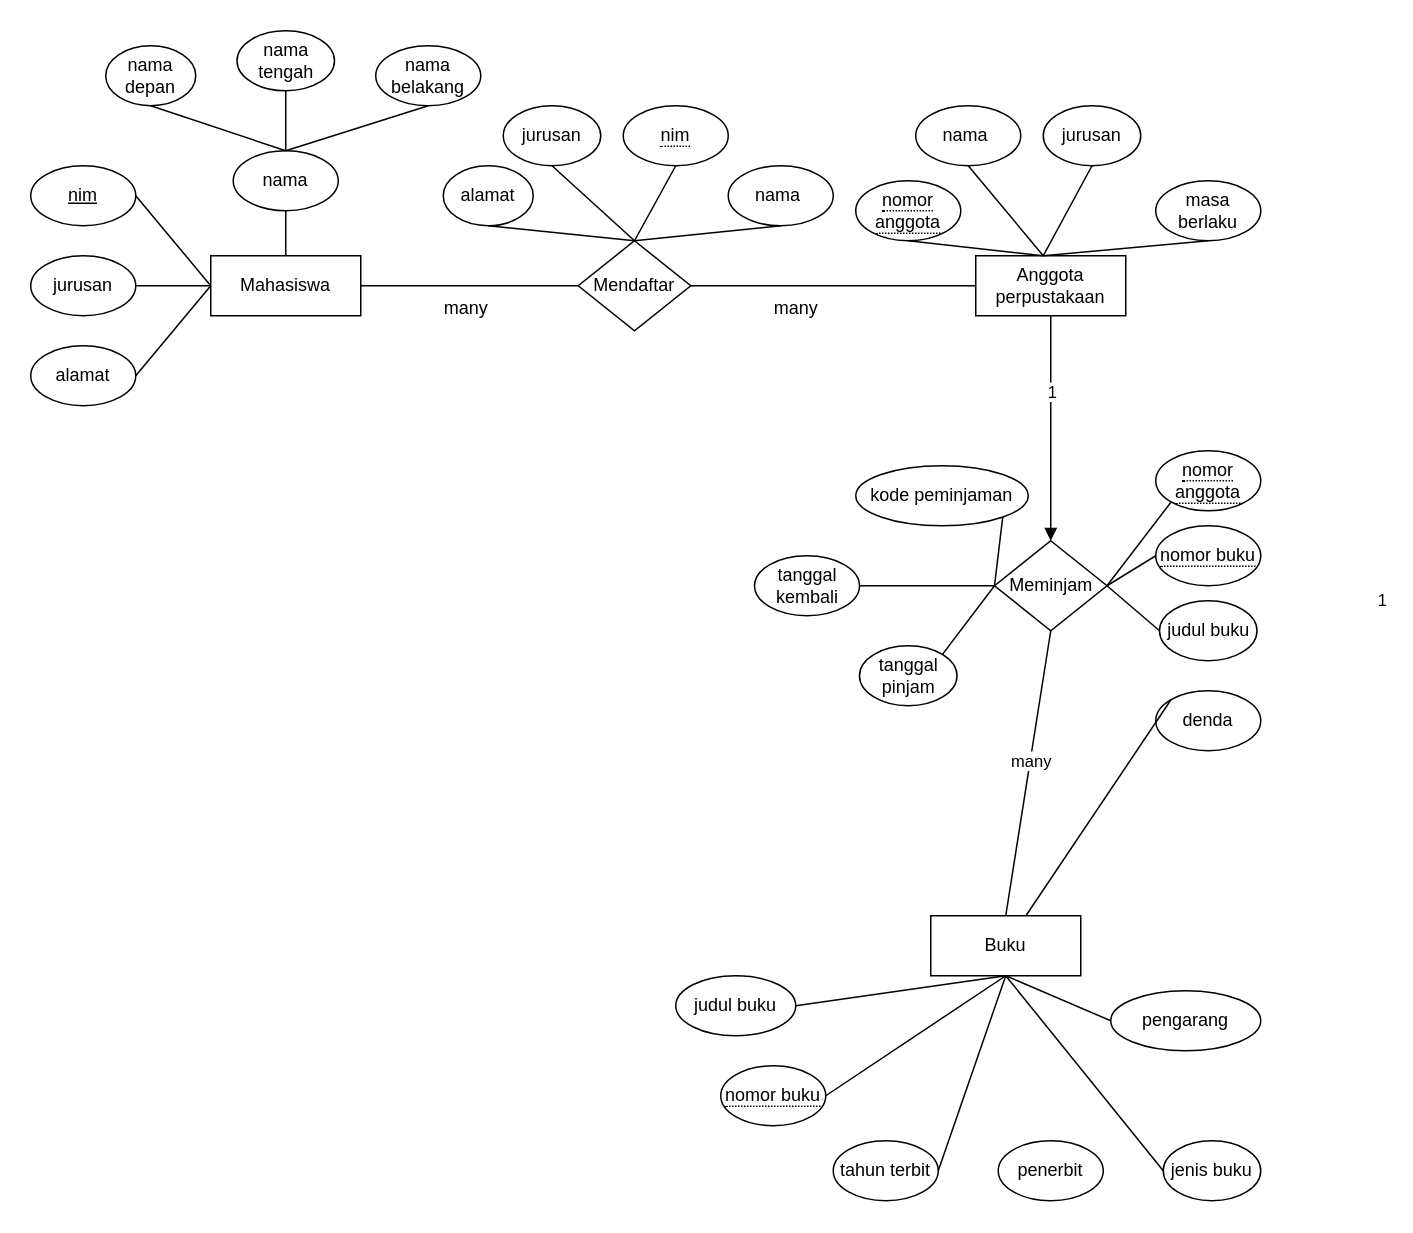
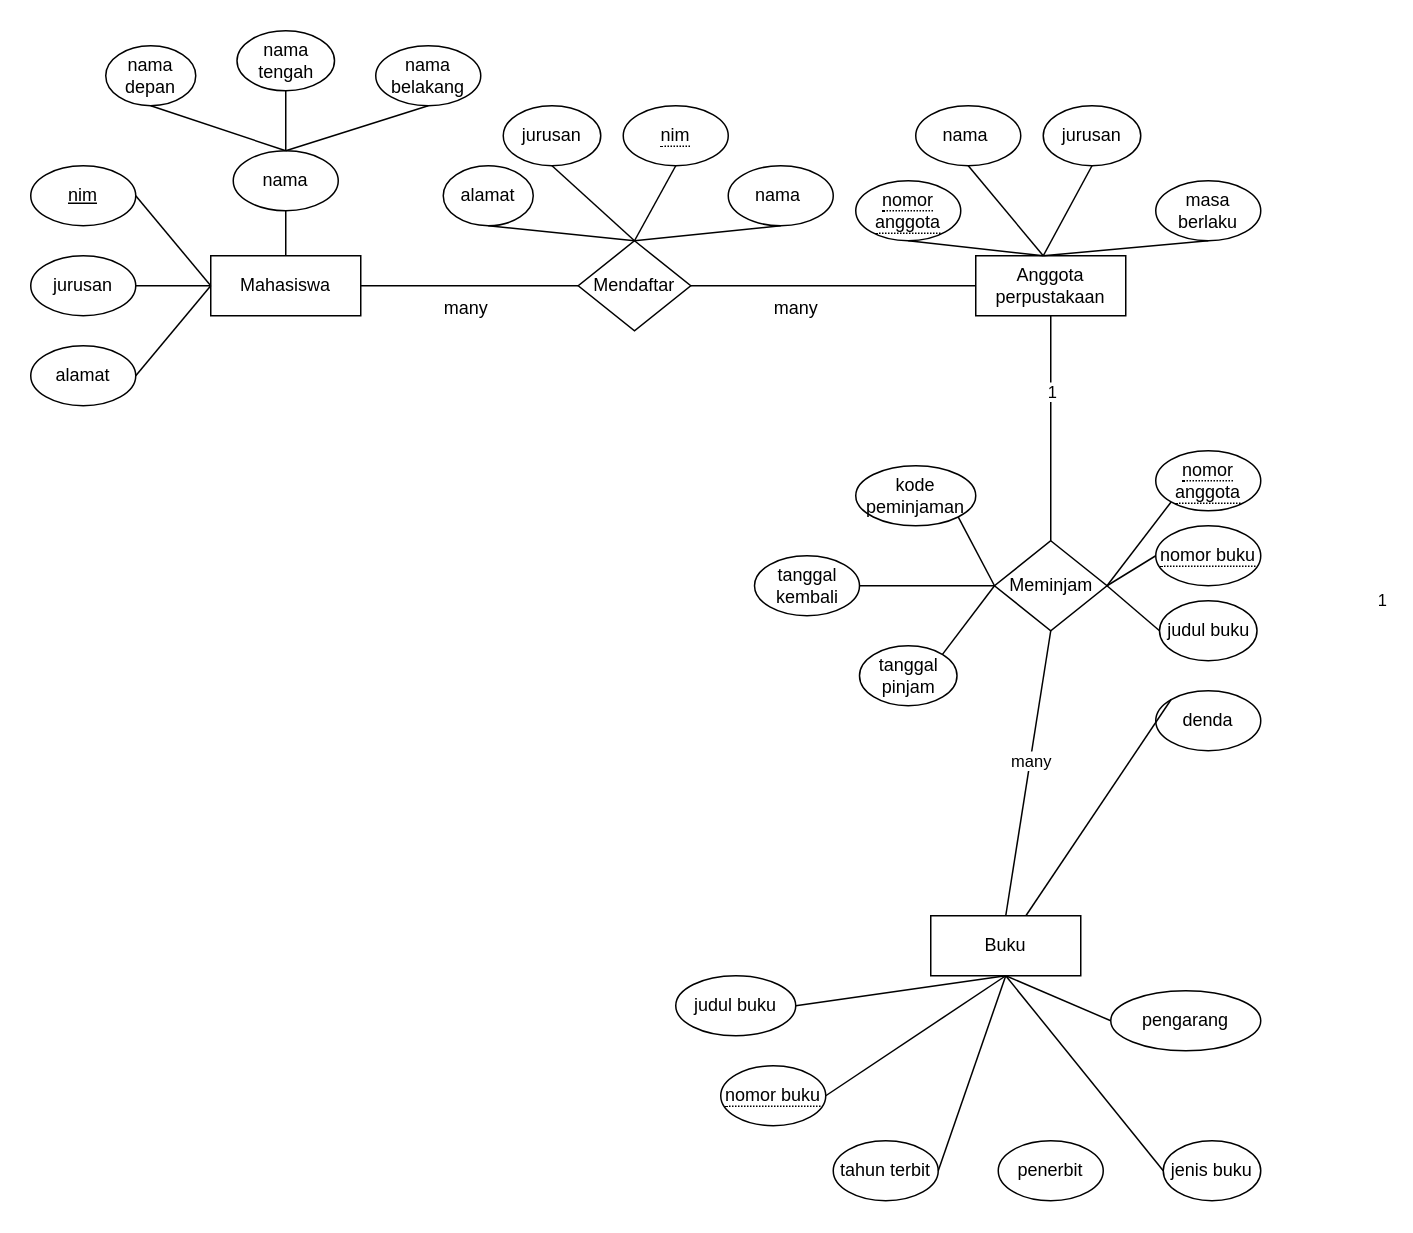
(942, 496) -> (916, 496)
(1051, 527) -> (1051, 532)
